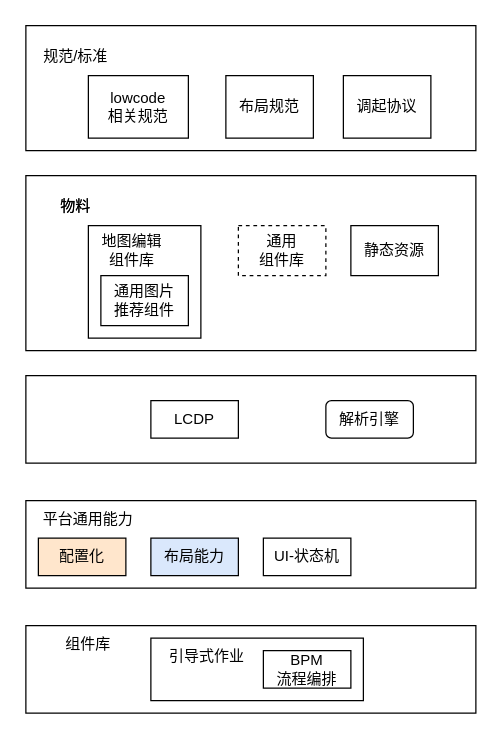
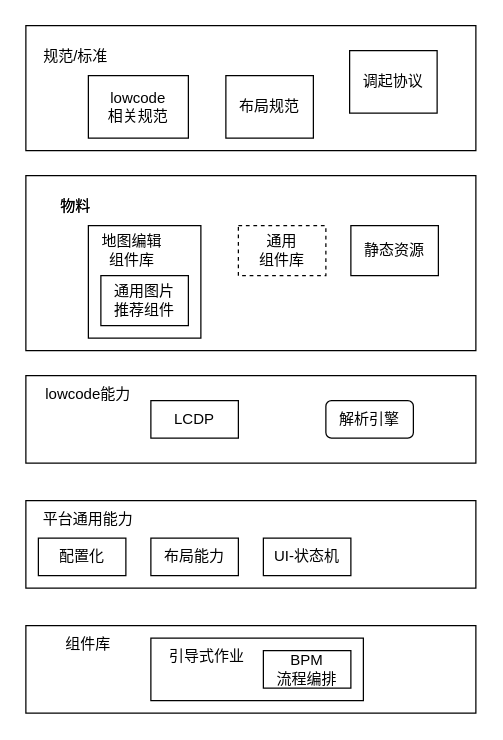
(387, 107) -> (393, 82)
none -> (88, 394)
(82, 557) -> (82, 557)
(194, 557) -> (194, 557)
